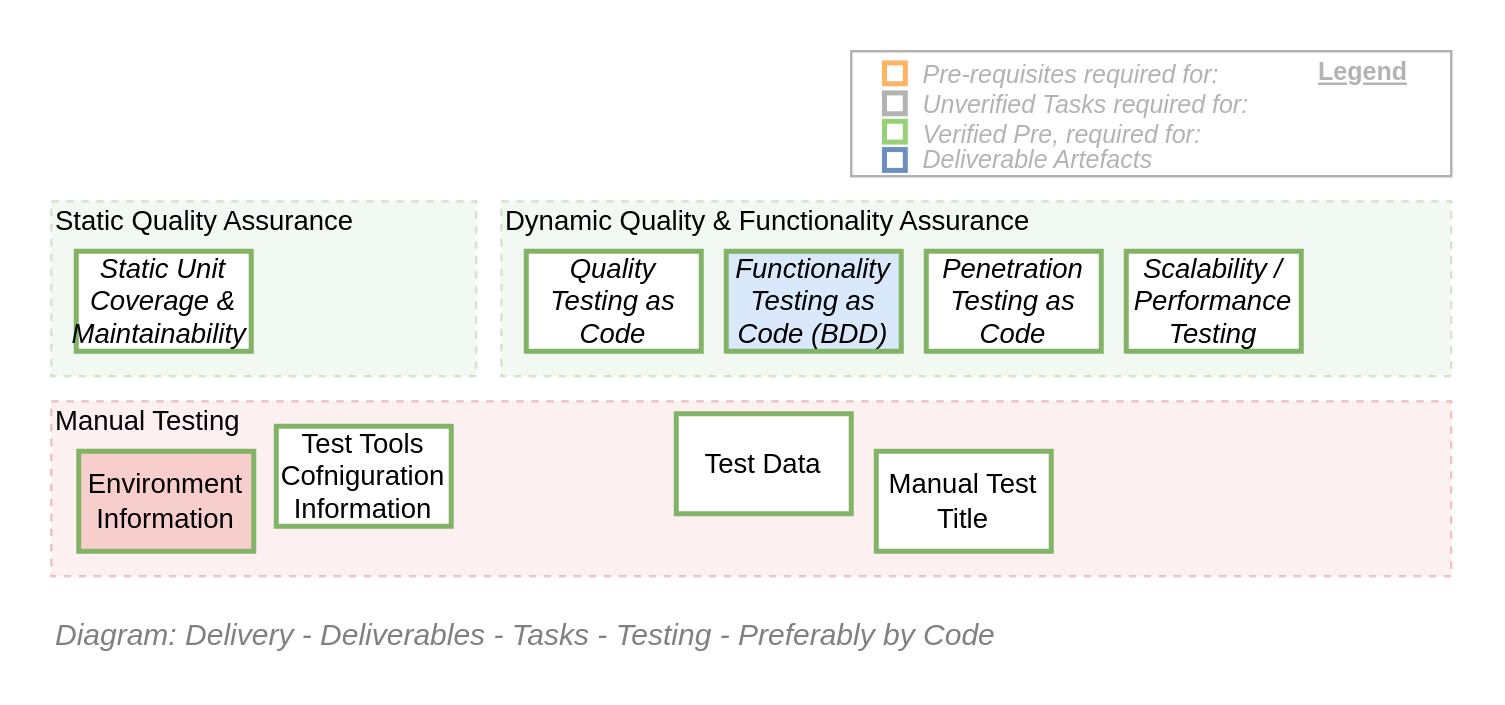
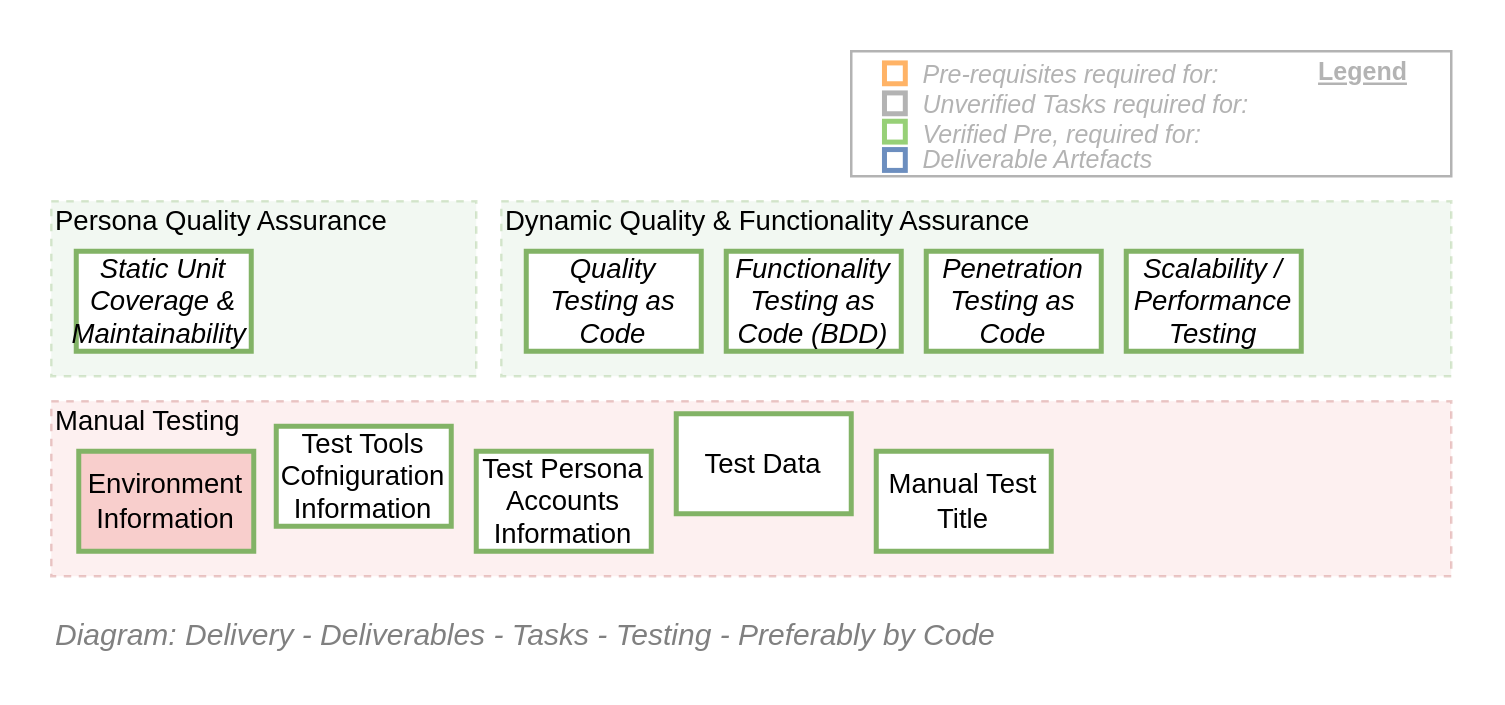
(223, 223) -> (234, 223)
(814, 301) -> (814, 301)
none -> (564, 501)
